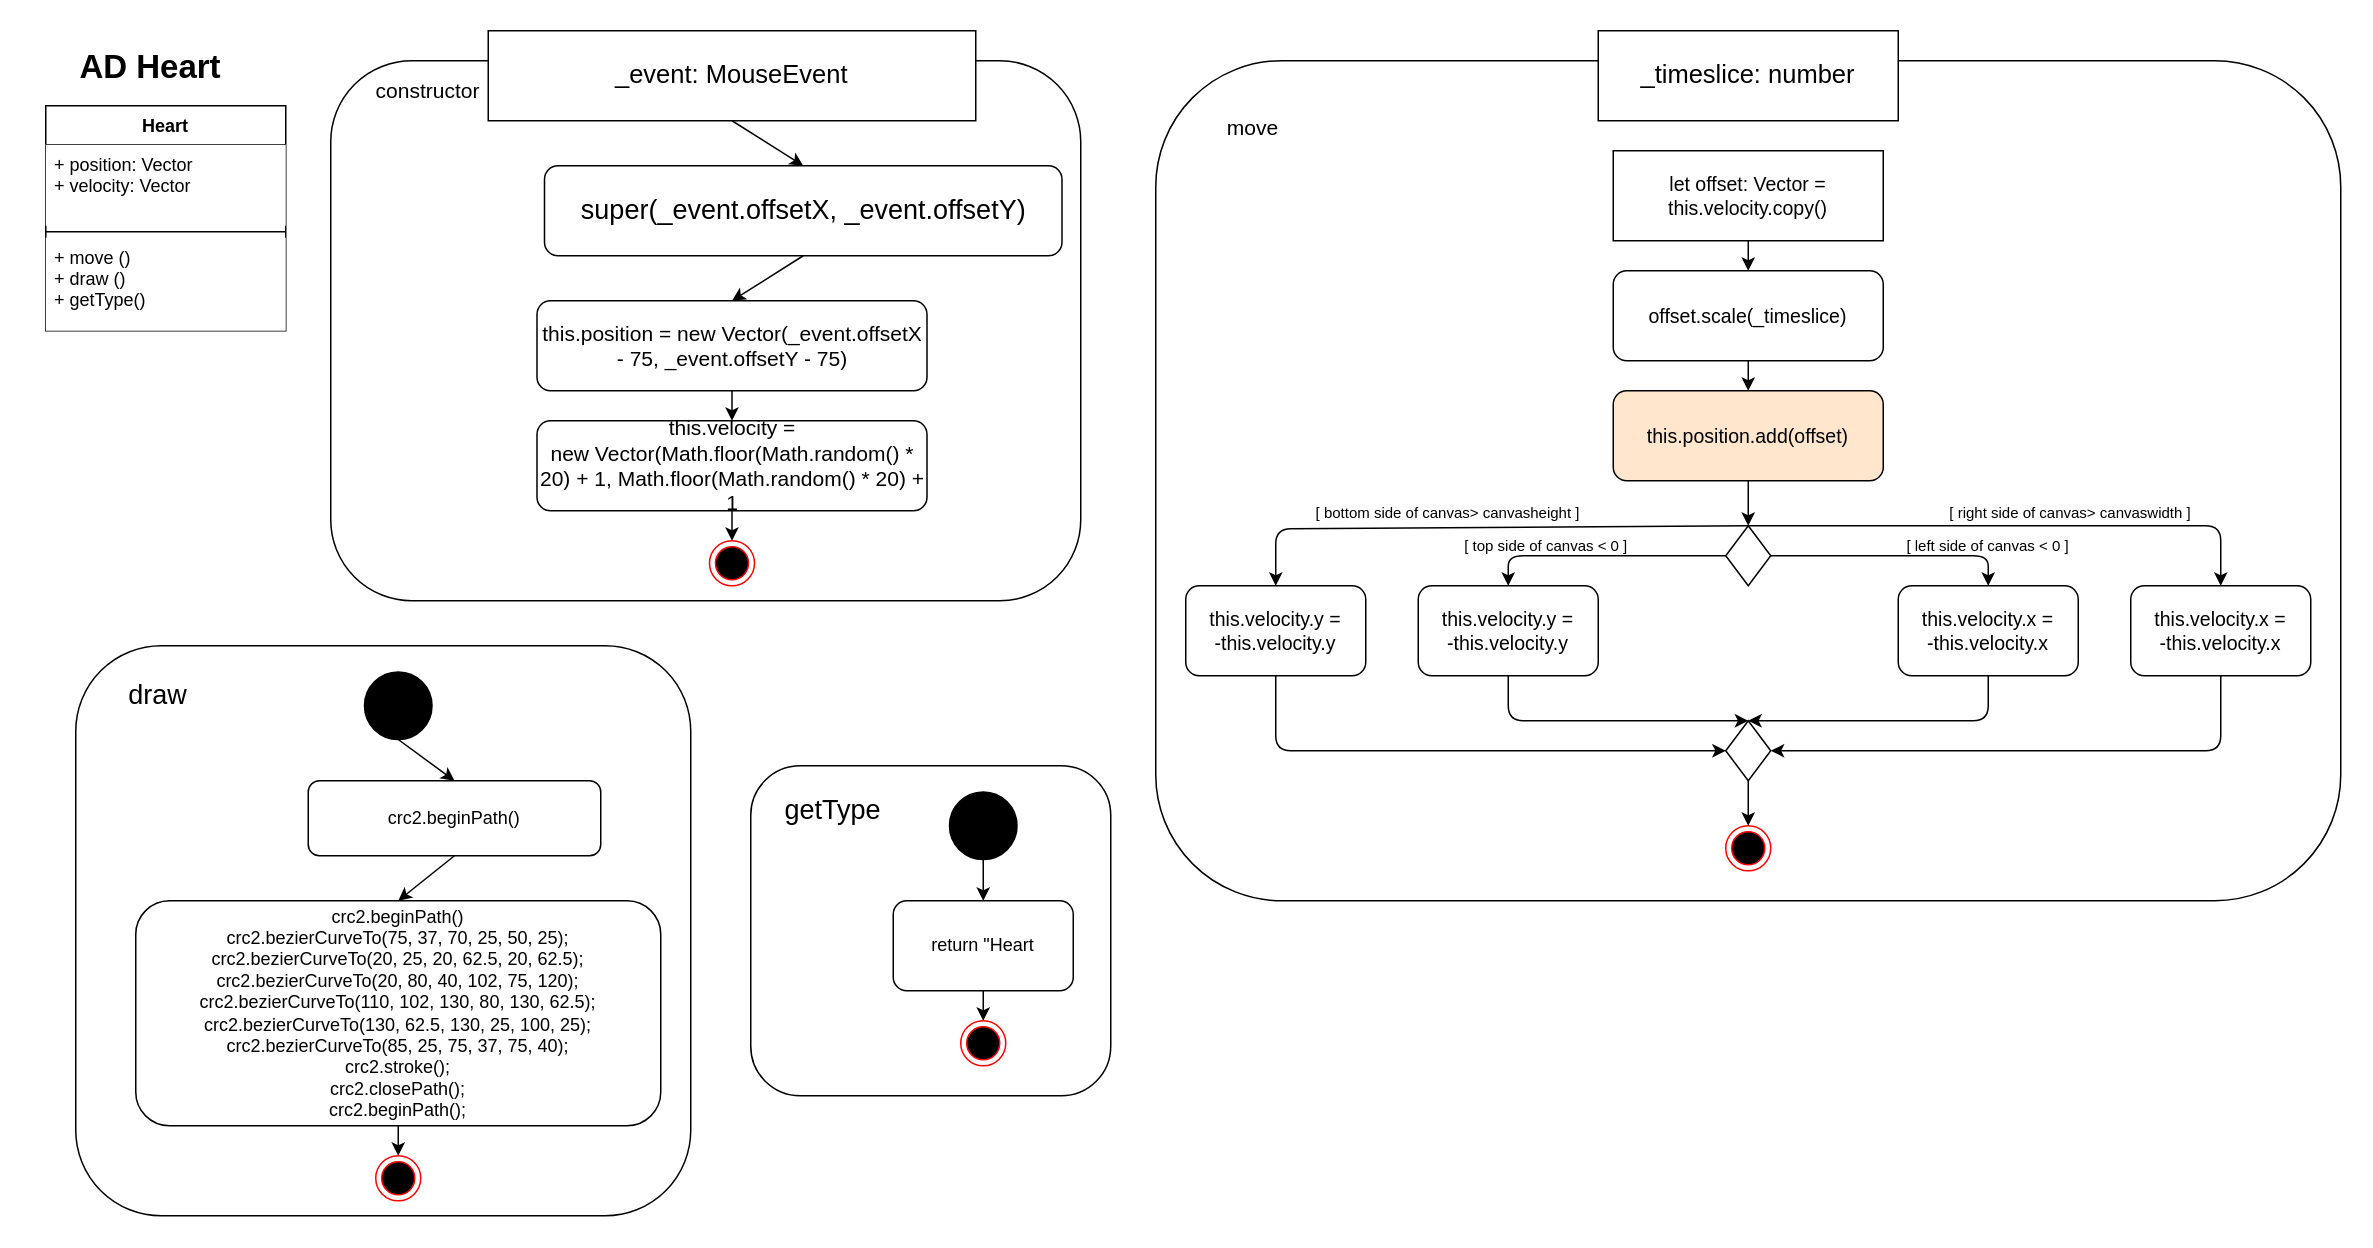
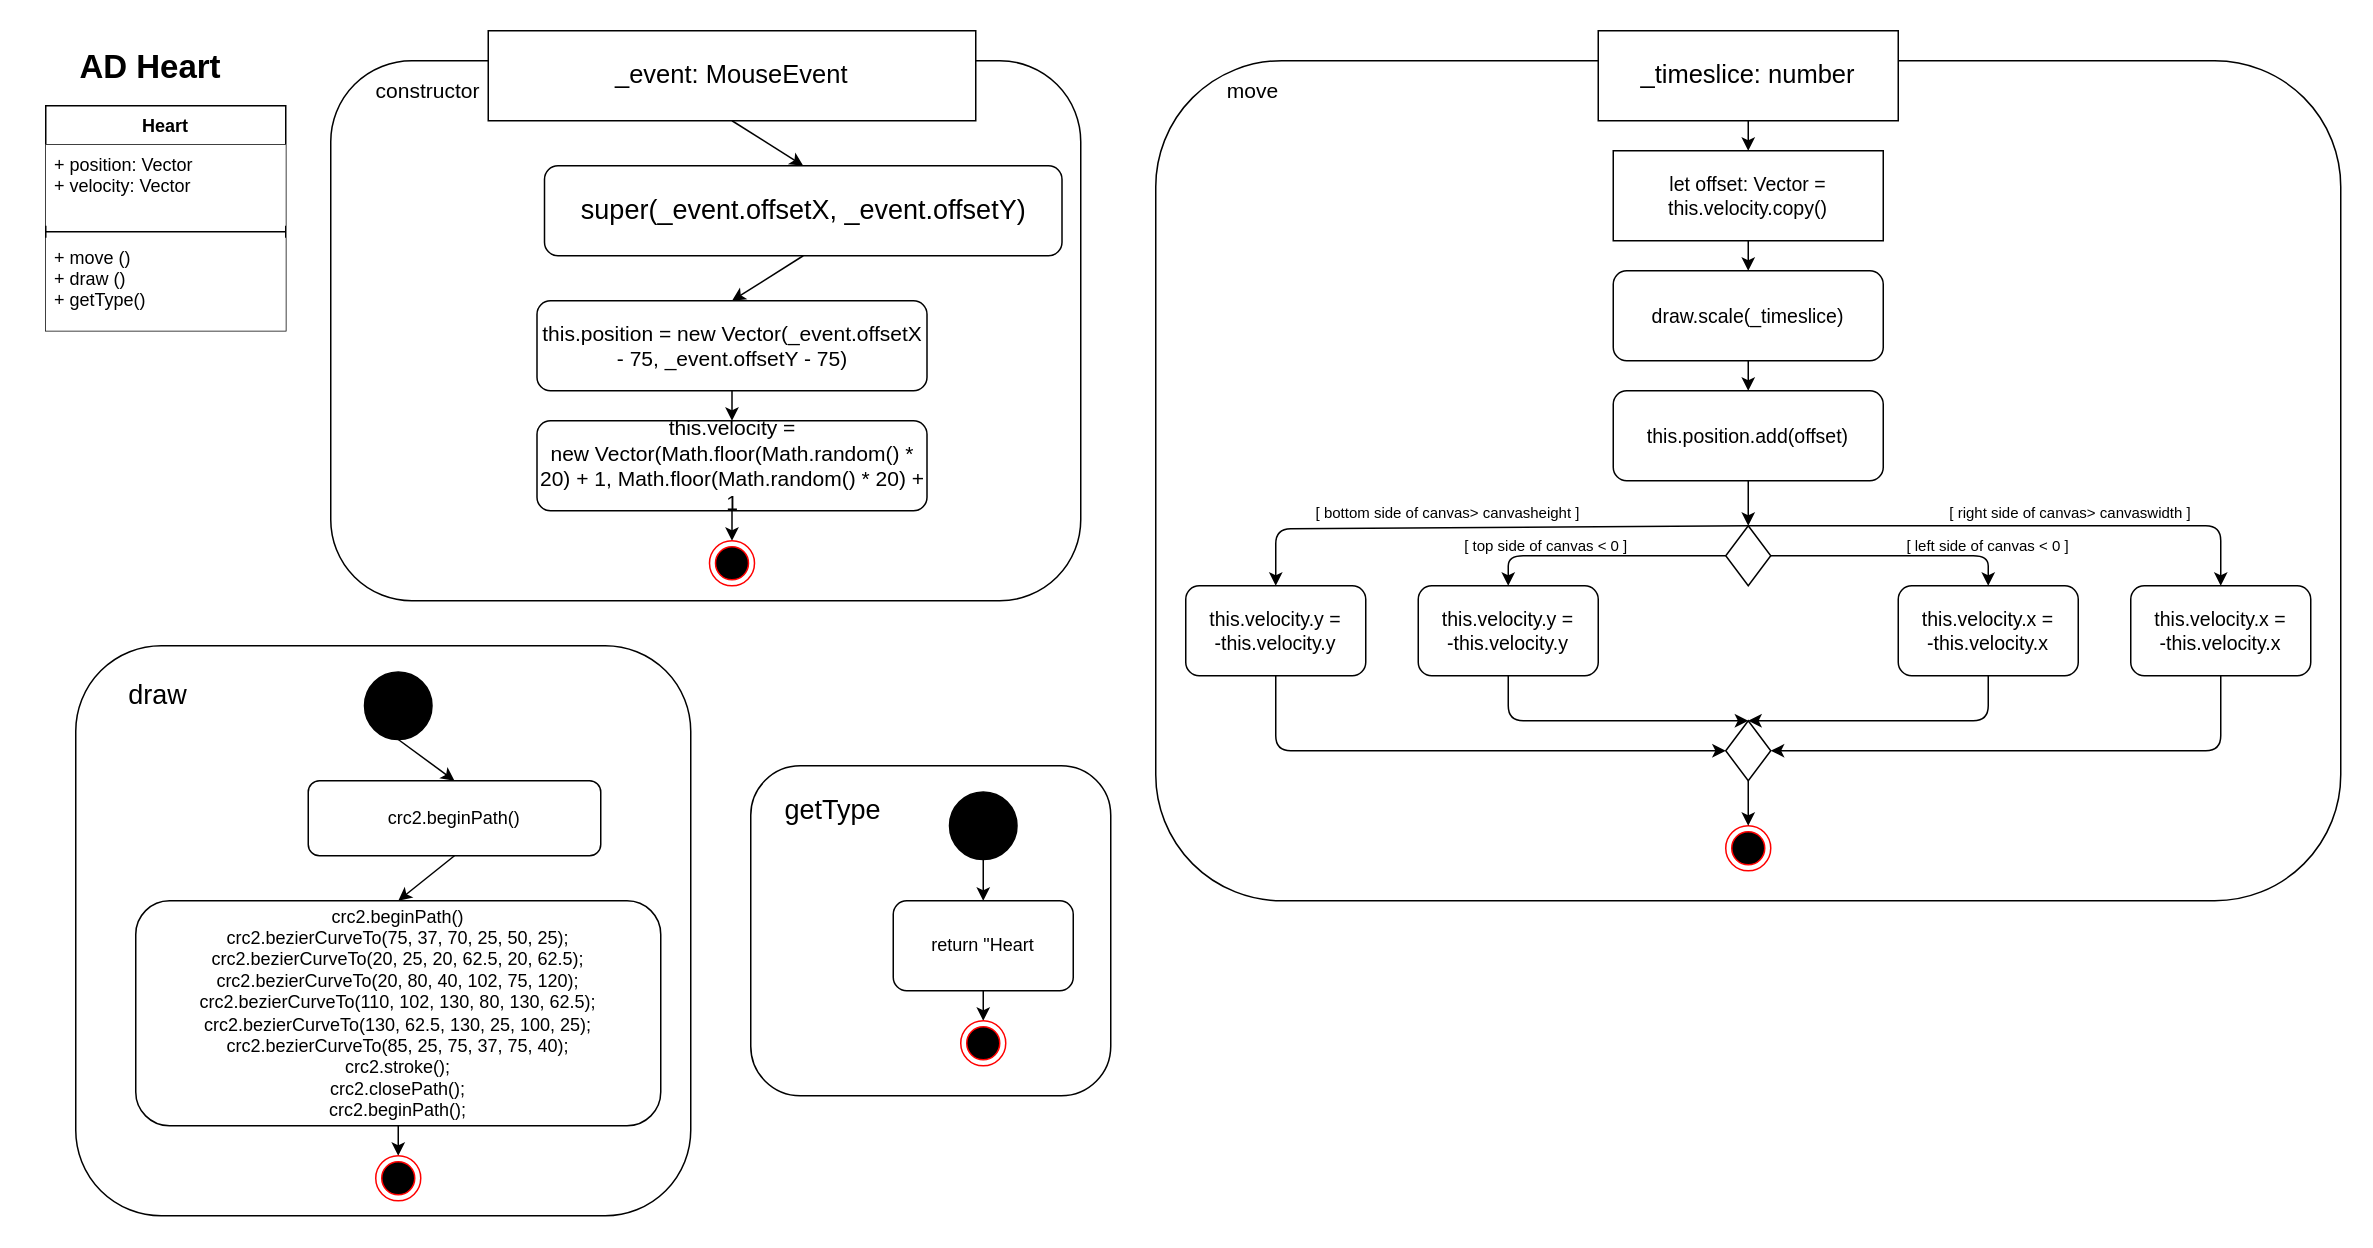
(1253, 128) -> (1253, 91)
none -> (1748, 131)
(1748, 316) -> (1748, 316)
(1748, 436) -> (1748, 436)
